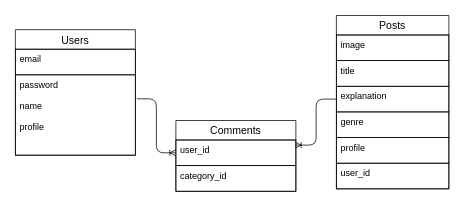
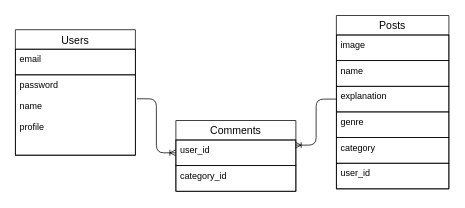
(351, 71) -> (351, 71)
(356, 148) -> (361, 148)
